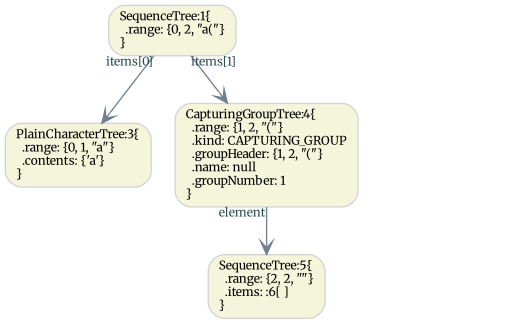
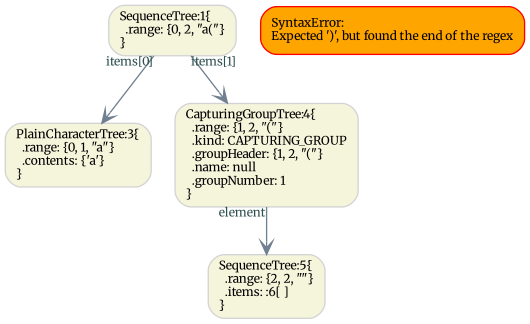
none -> (393, 31)
